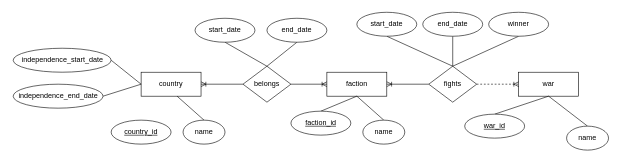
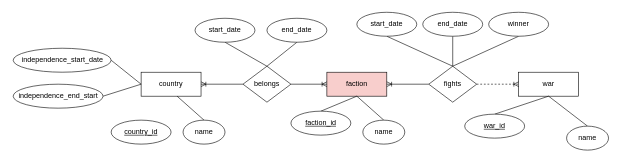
(357, 84) -> (357, 84)
(58, 96) -> (58, 96)
